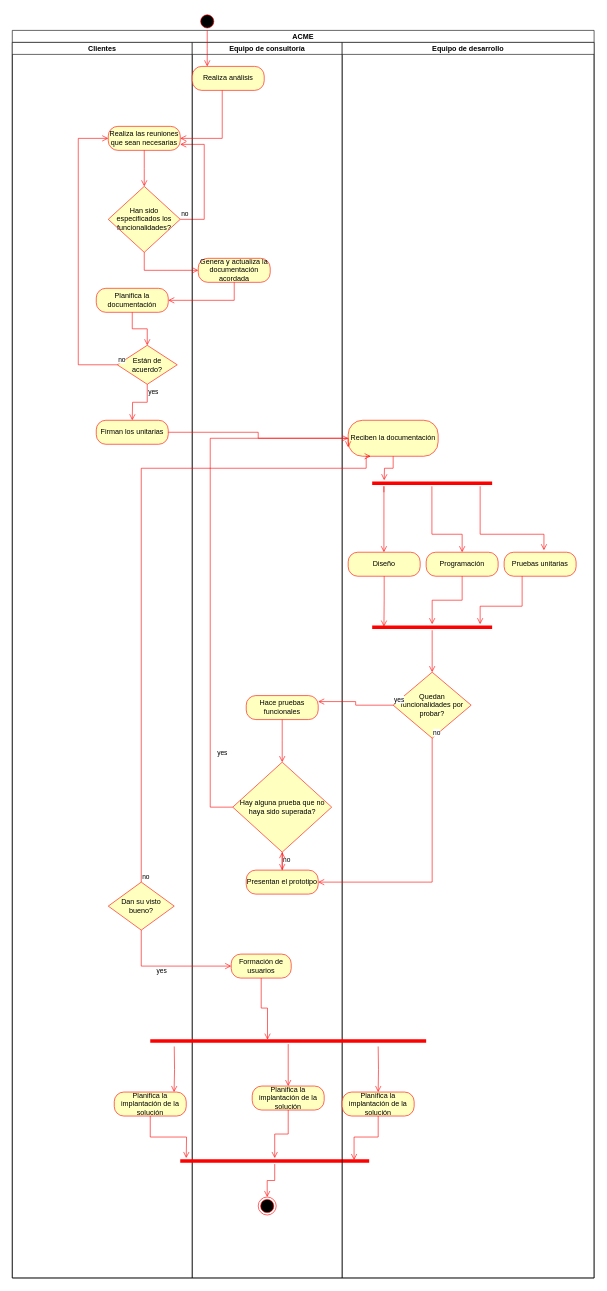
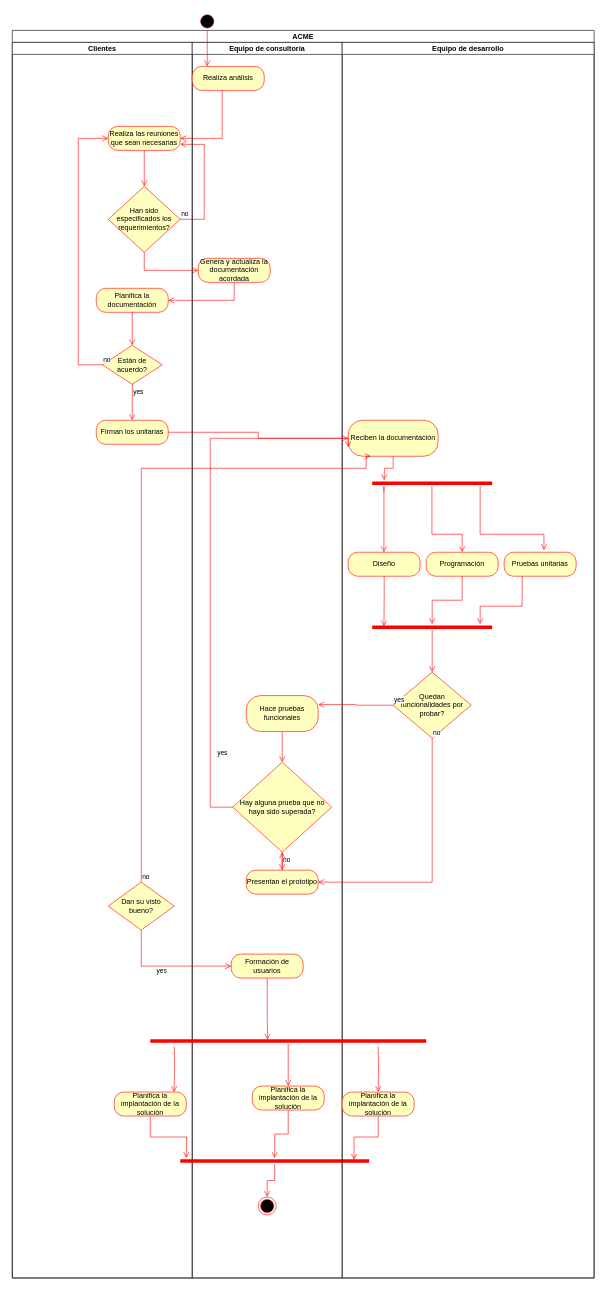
(144, 219) -> (144, 219)
(147, 365) -> (132, 365)
(282, 708) -> (282, 714)
(261, 966) -> (267, 966)
